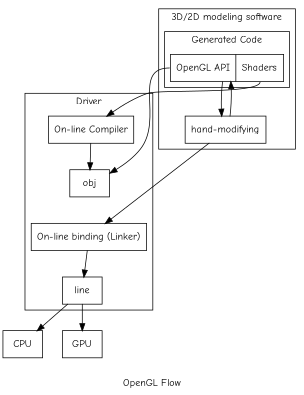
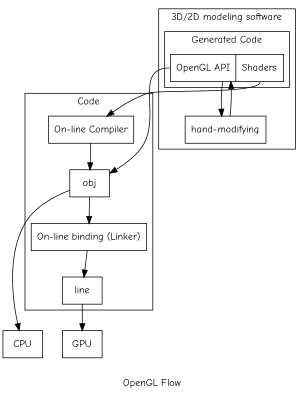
(89, 102) -> (89, 102)
(160, 181) -> (89, 207)
(55, 315) -> (17, 245)
